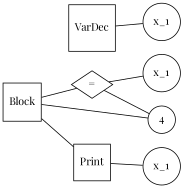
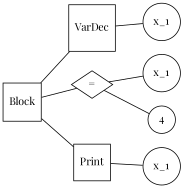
(95, 111) -> (55, 67)
